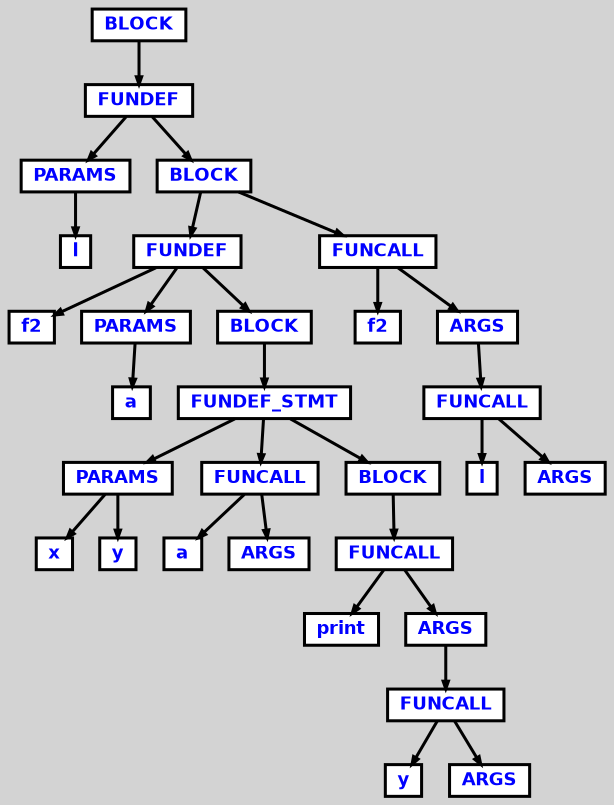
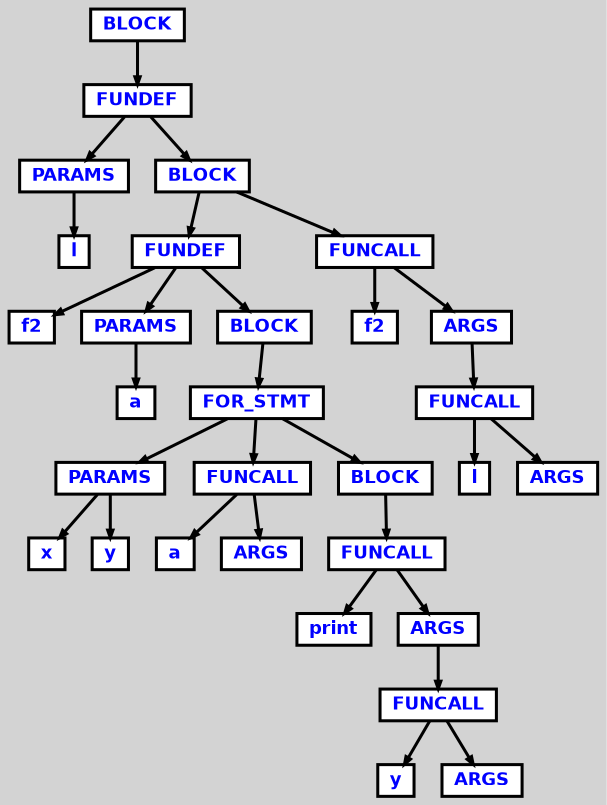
(264, 403) -> (257, 403)
